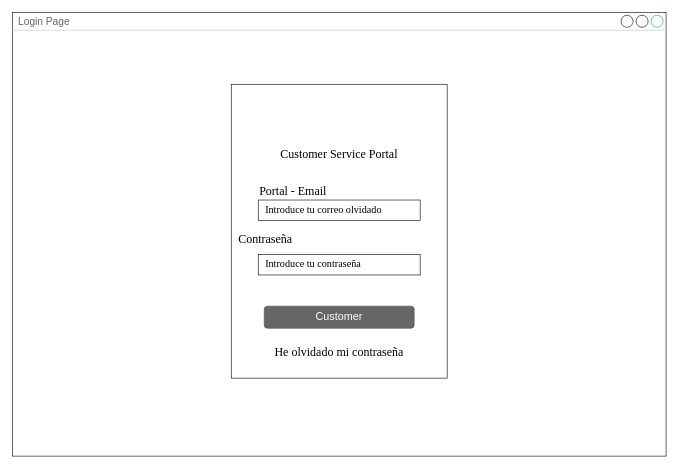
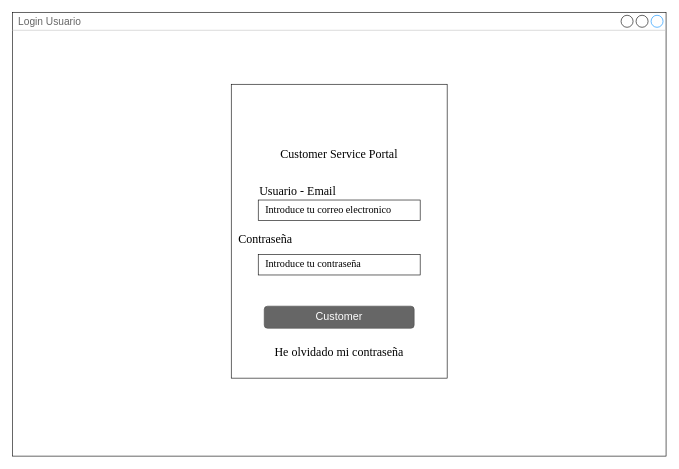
(44, 23) -> (51, 23)
(283, 191) -> (285, 191)
(317, 210) -> (323, 210)
